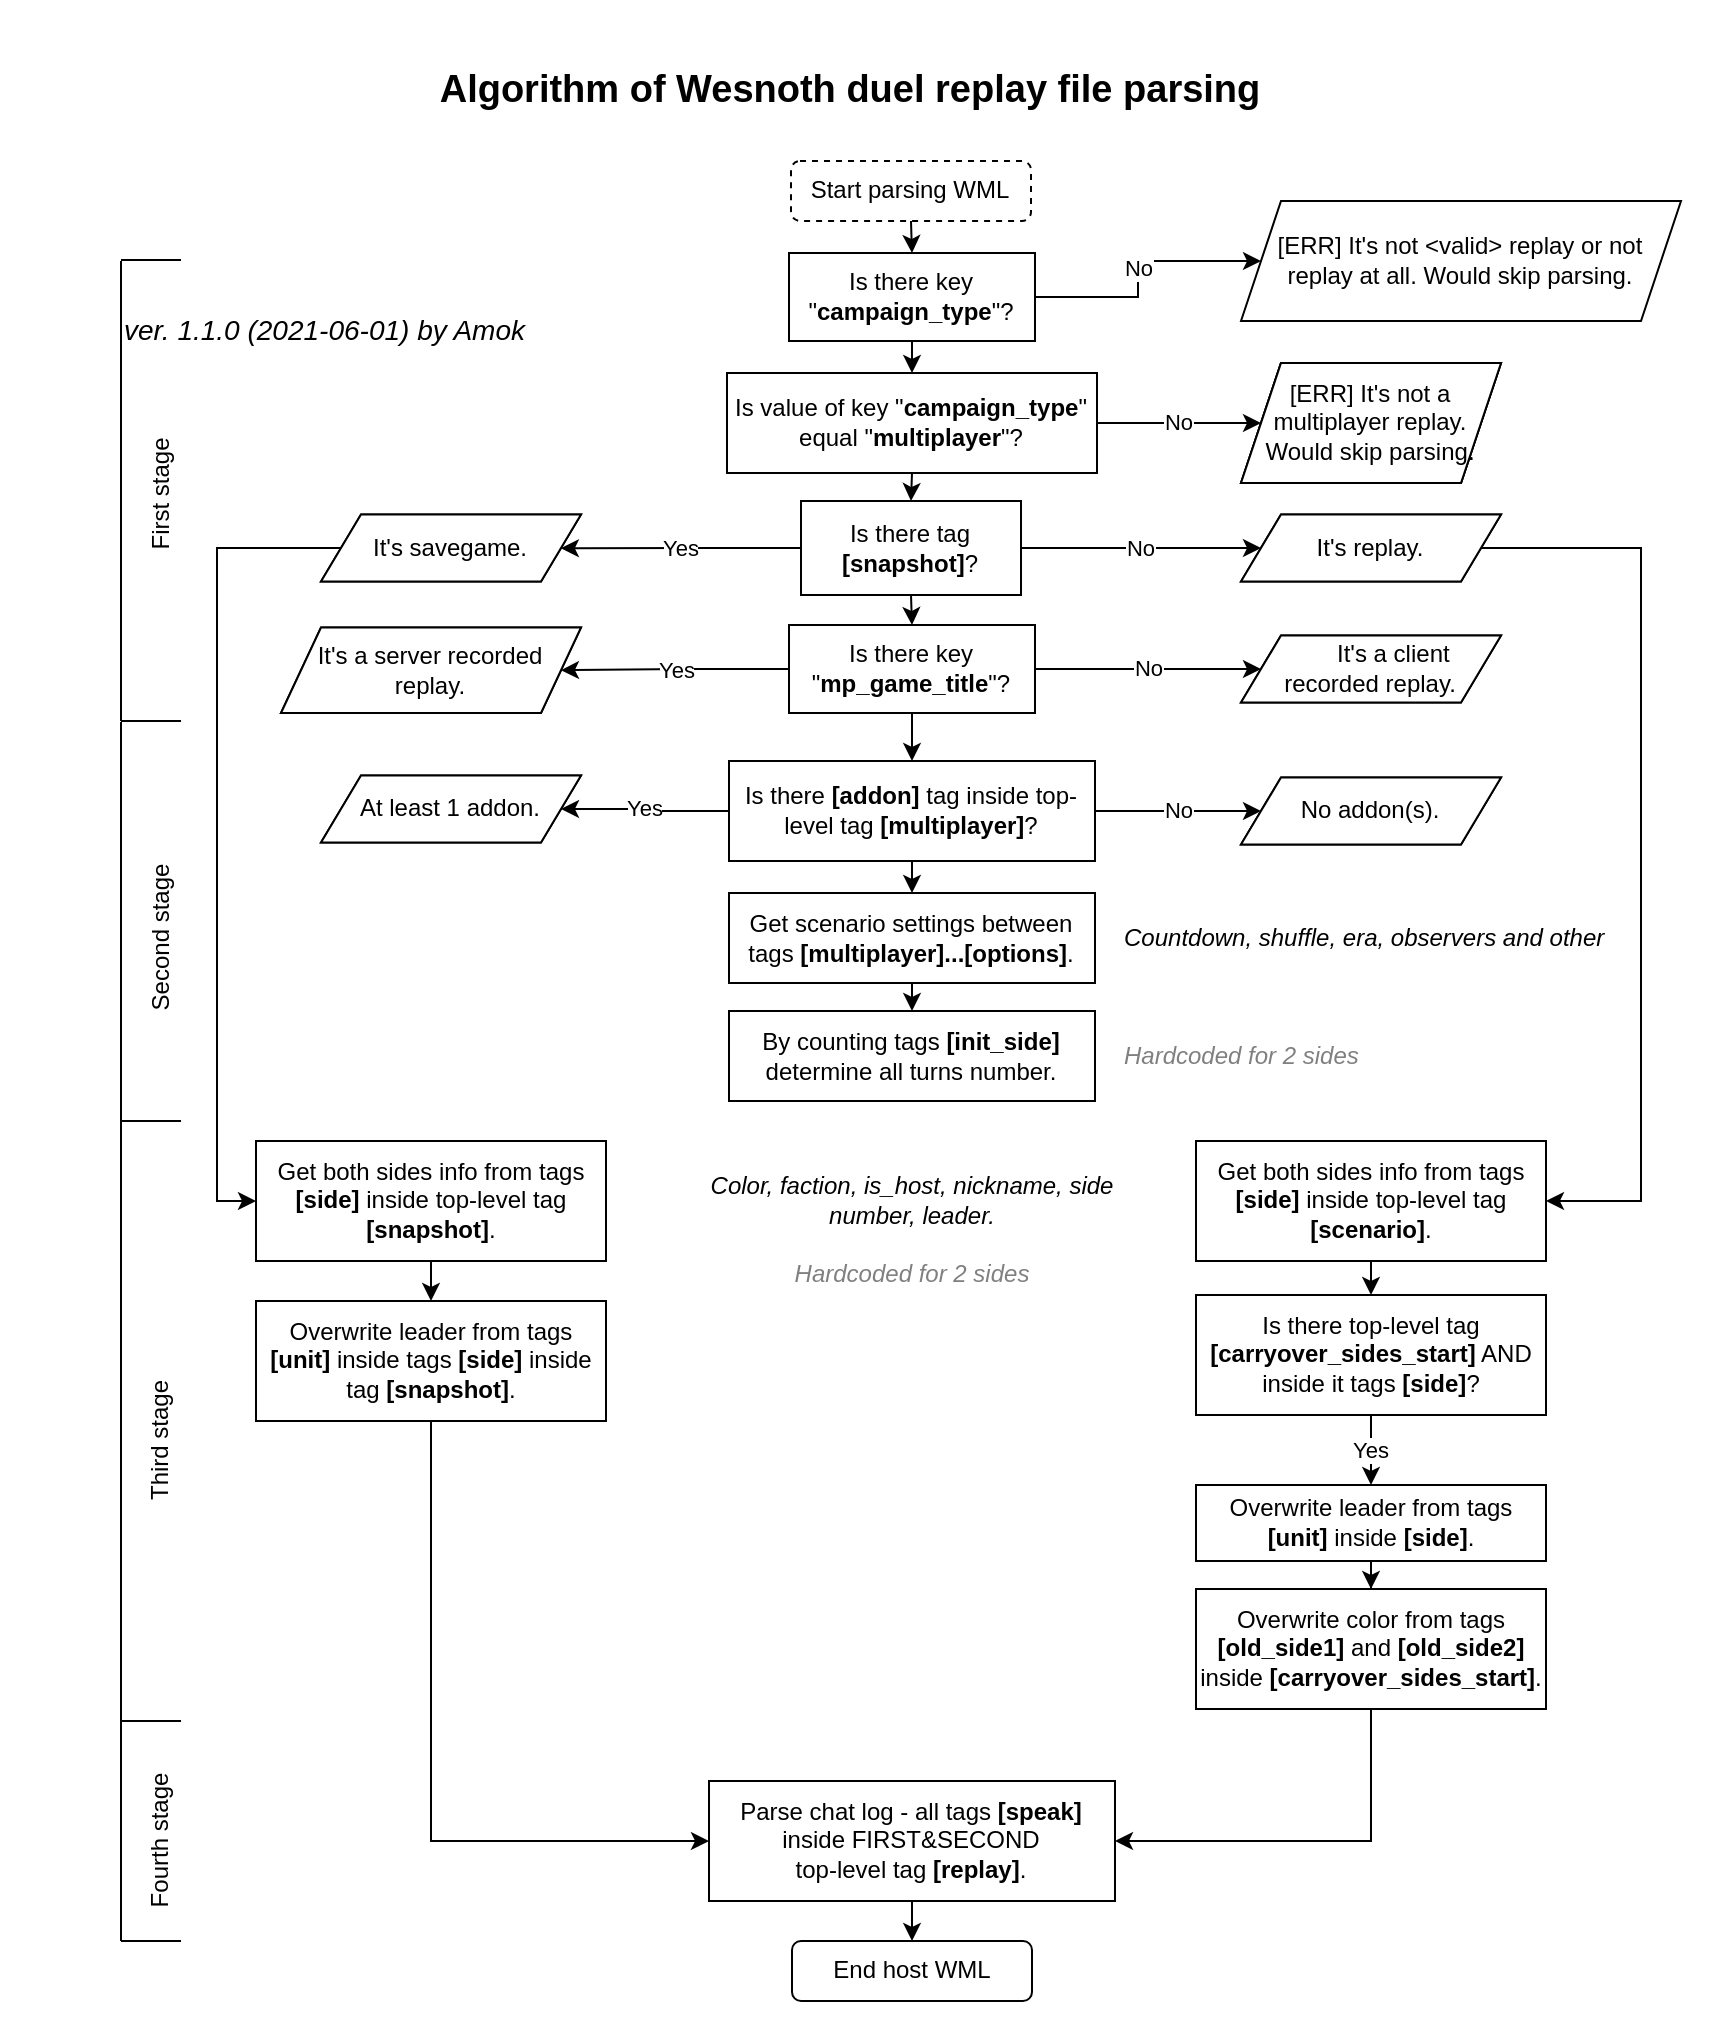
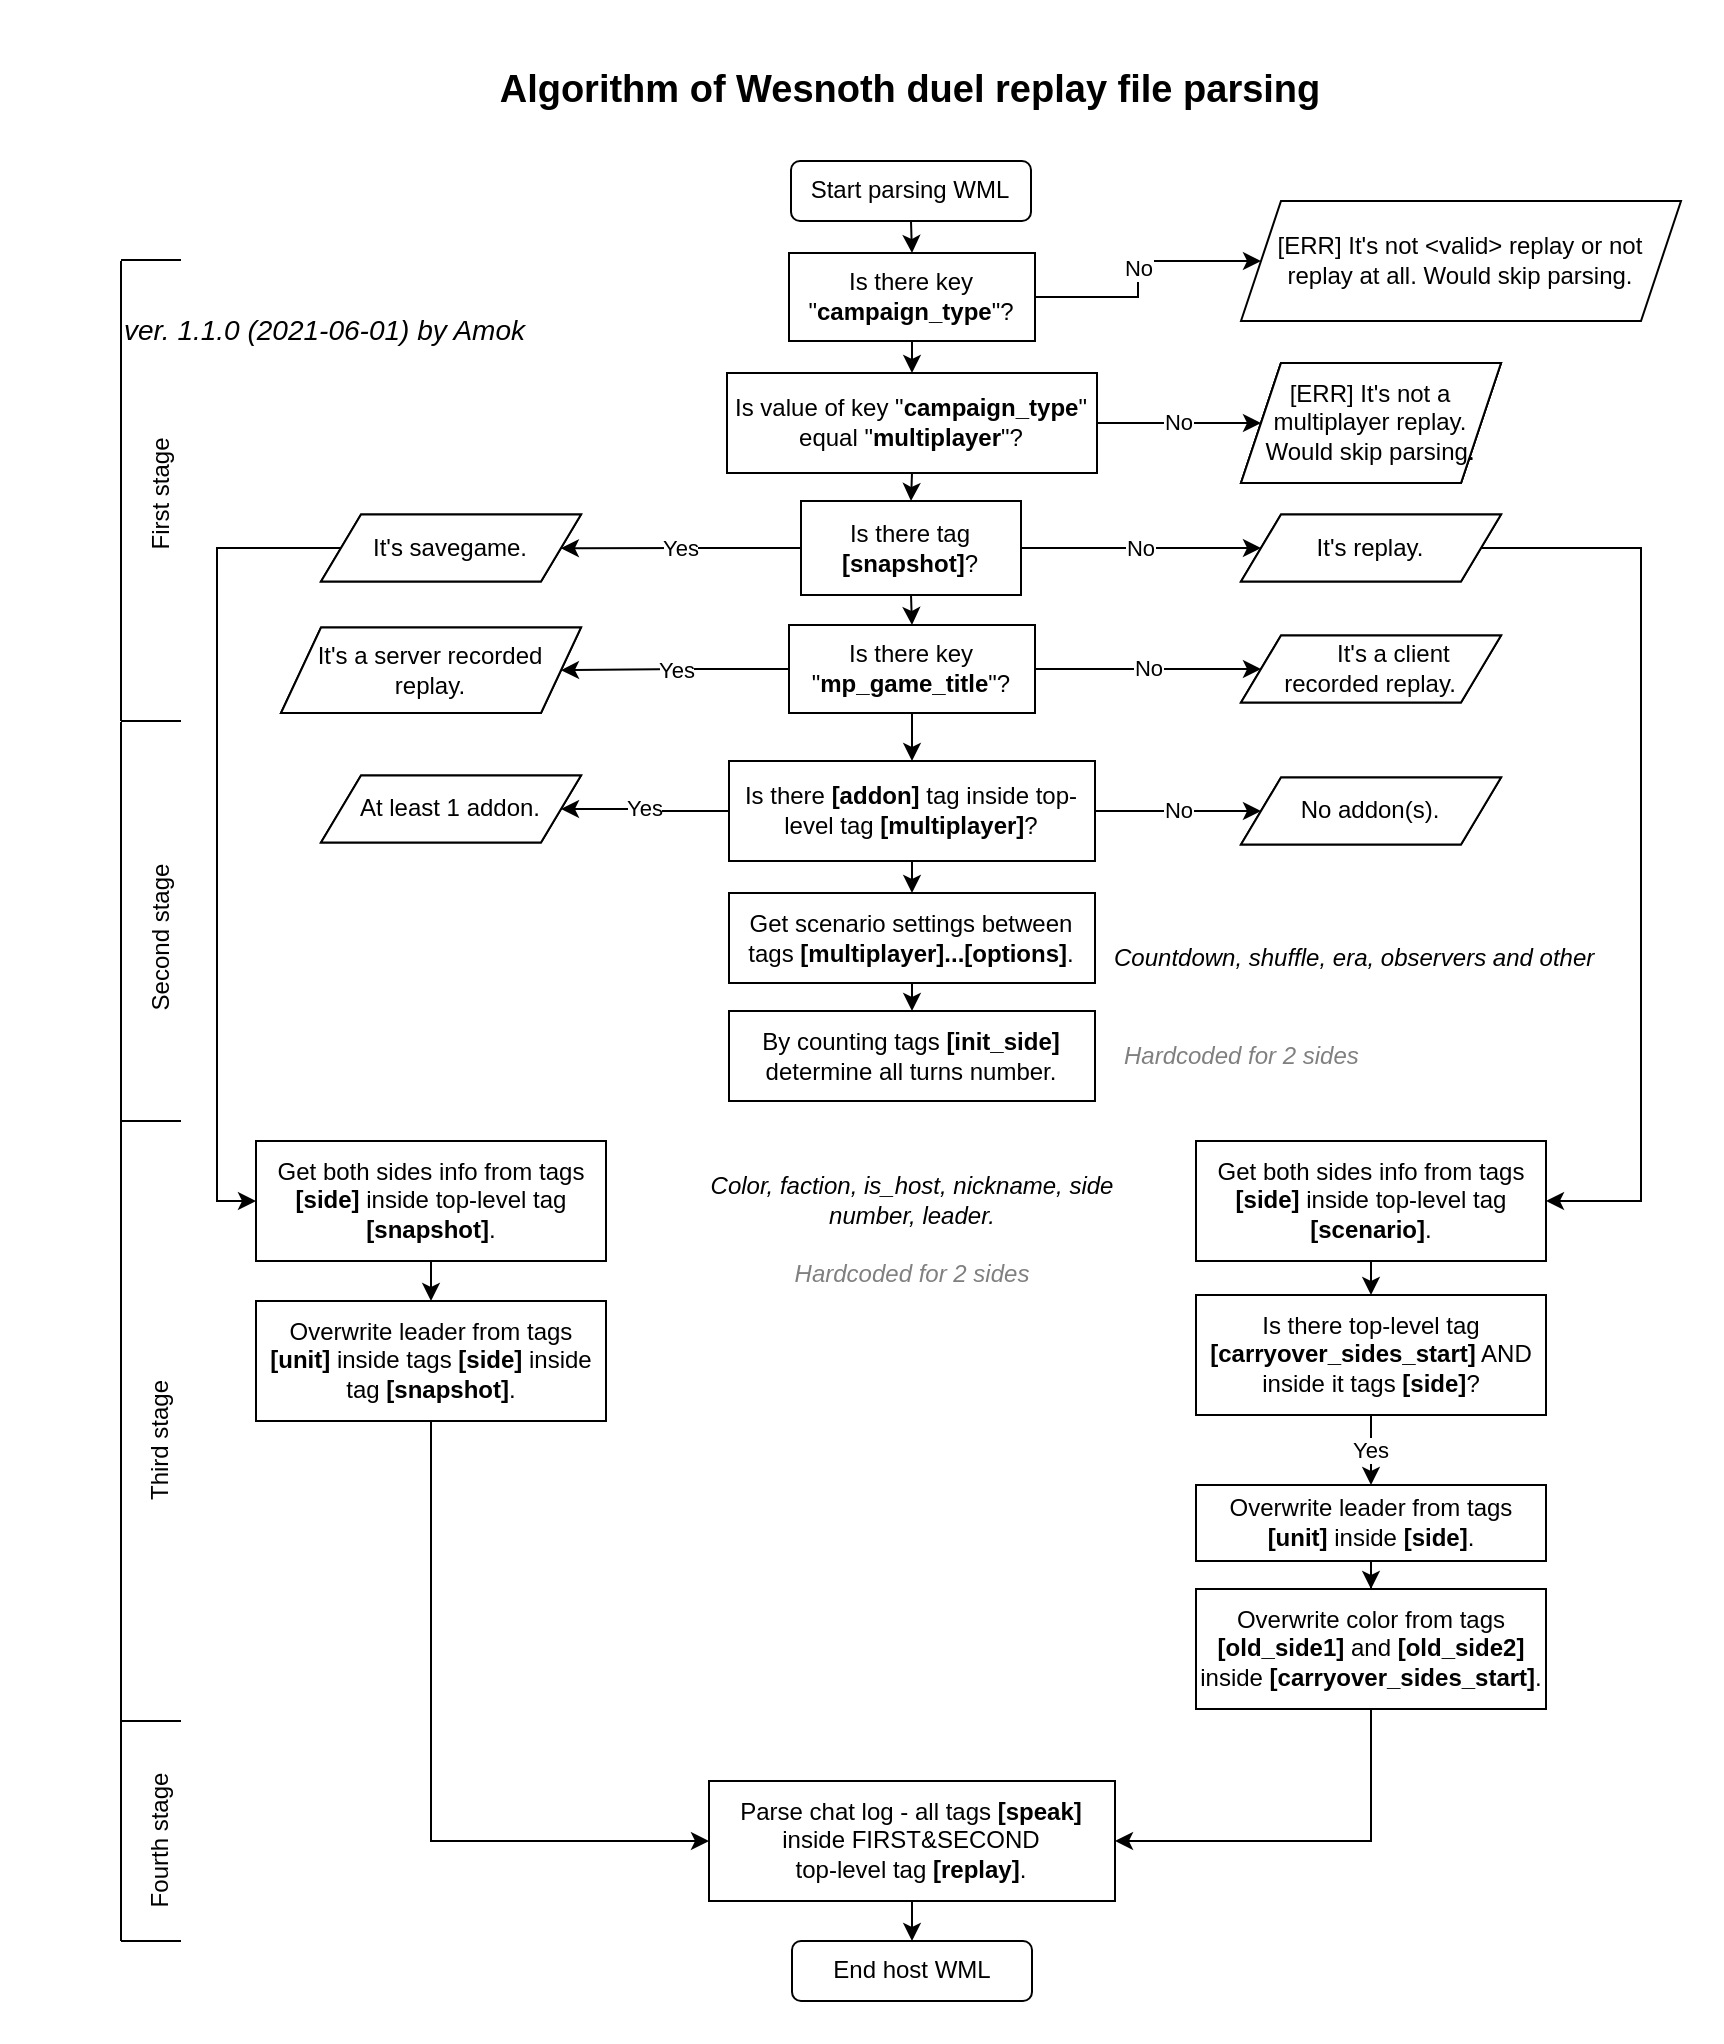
(851, 91) -> (911, 91)
(911, 191) -> (911, 191)
(1381, 938) -> (1371, 958)
